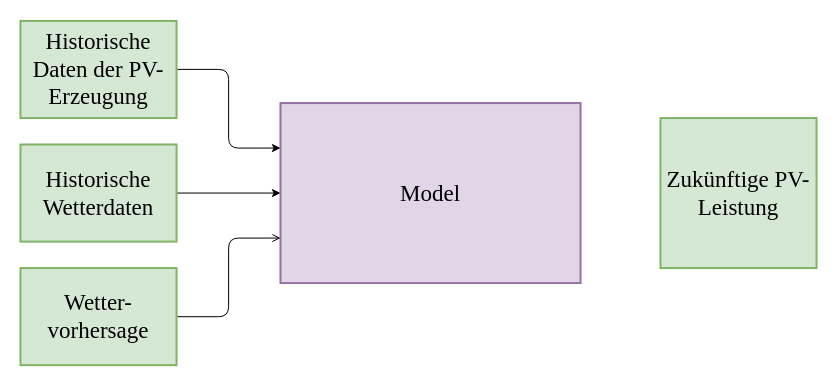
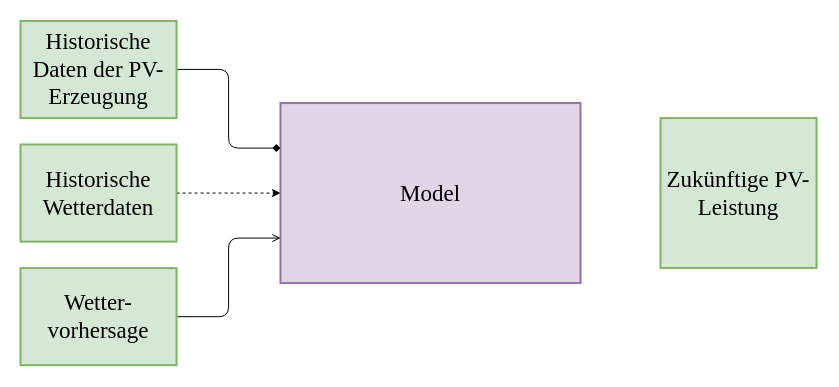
(272, 148) -> (271, 148)
(226, 193) -> (226, 193)
